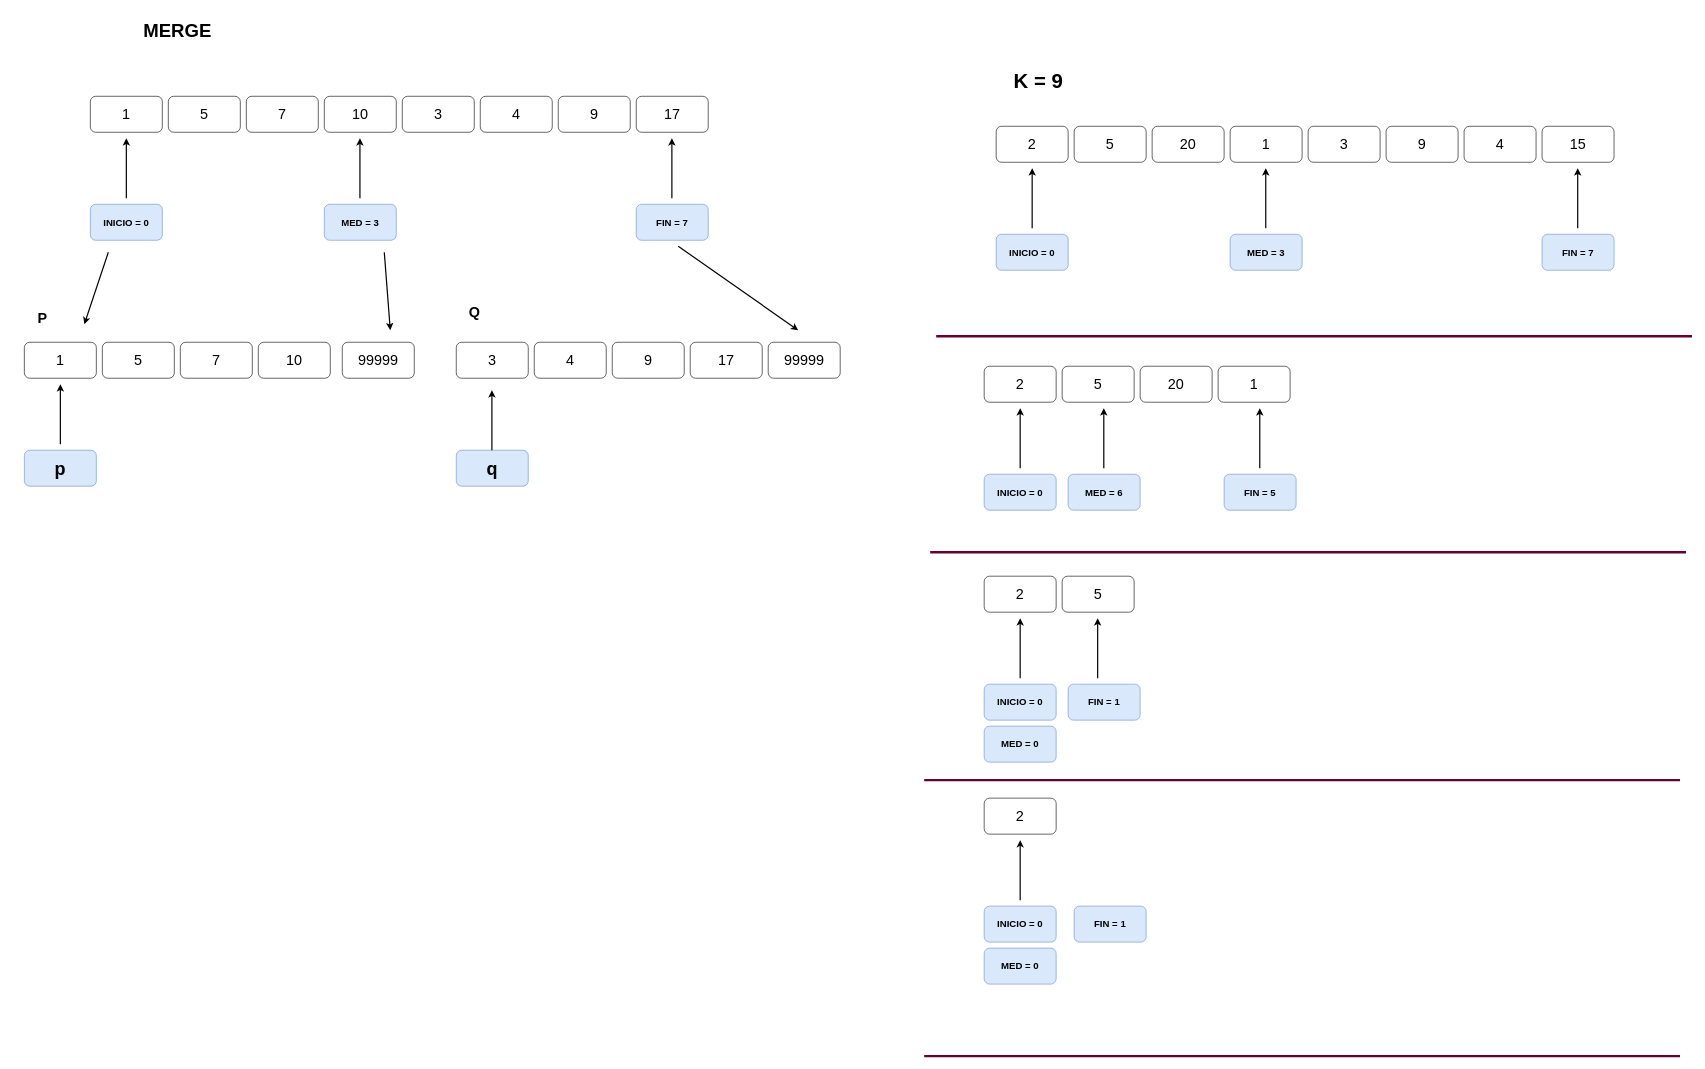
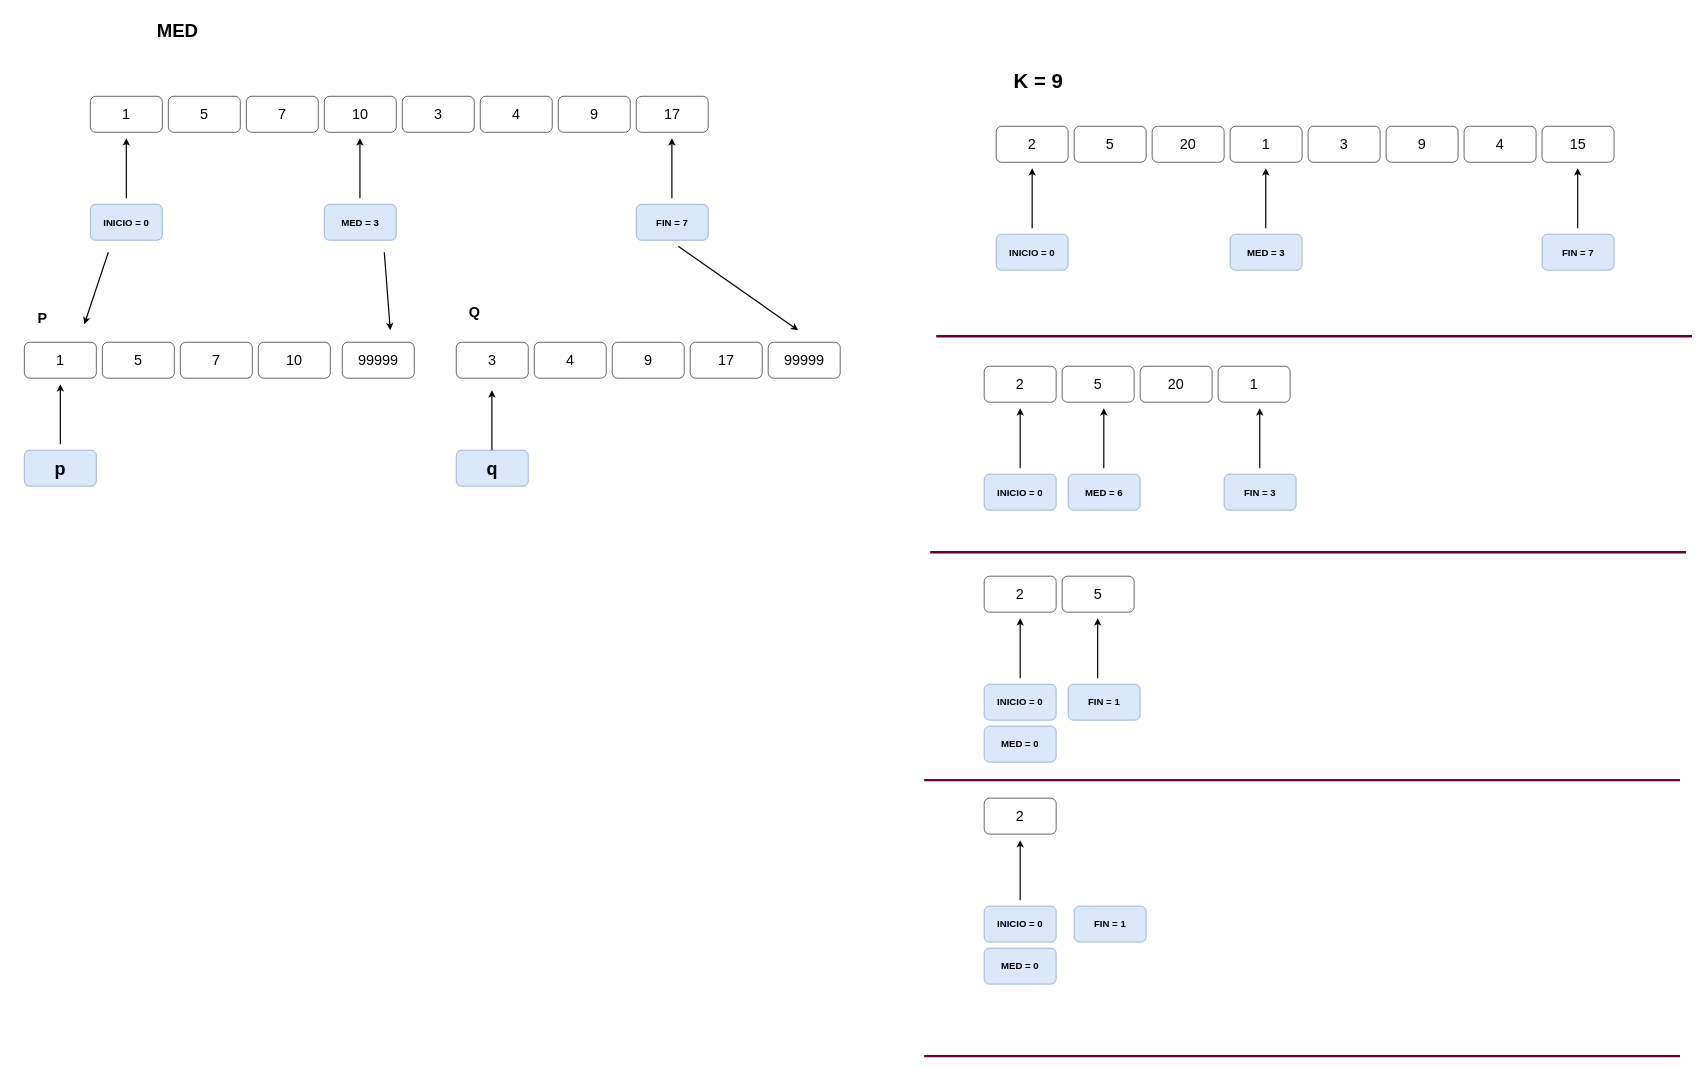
(178, 30) -> (178, 30)
(1260, 492) -> (1260, 492)
